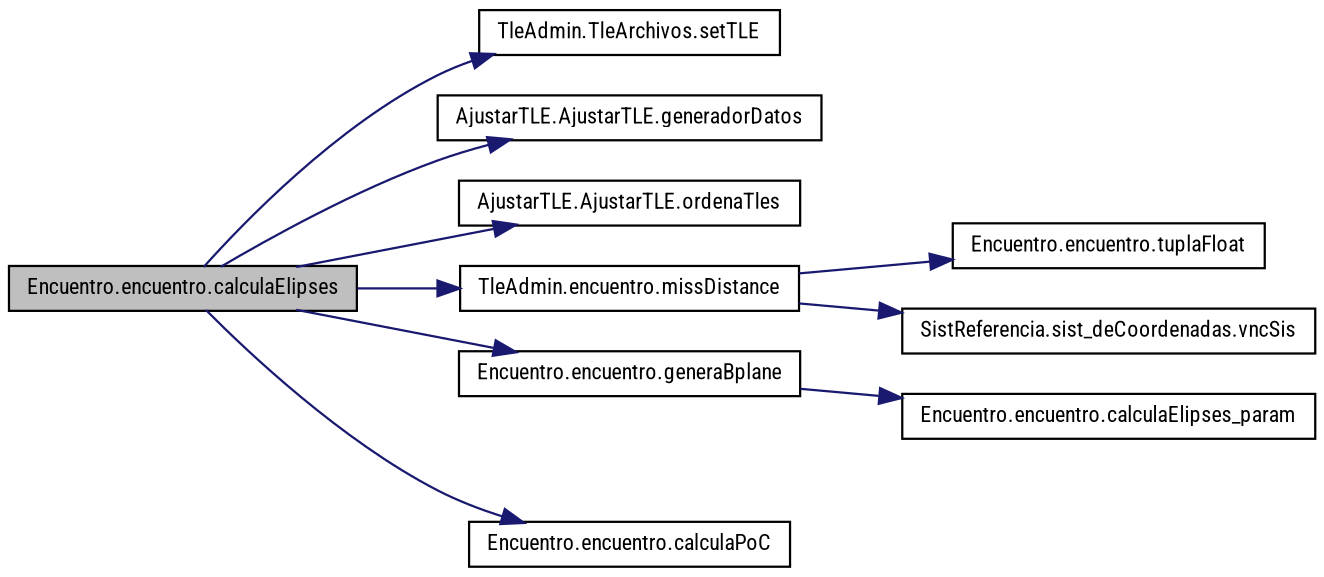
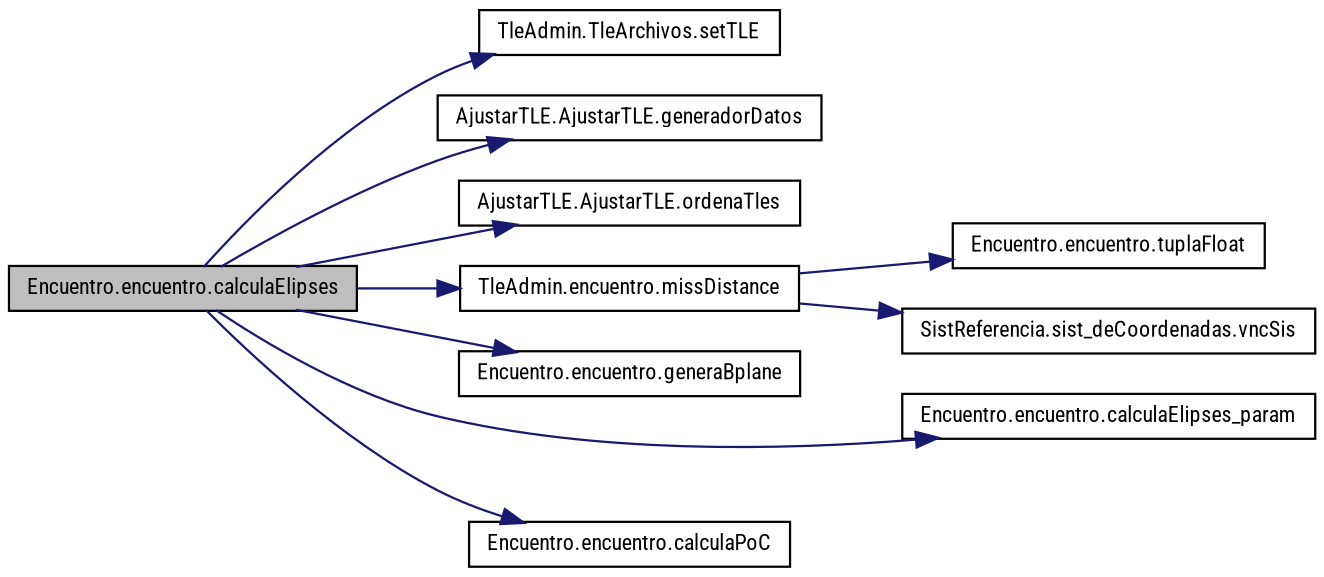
(840, 392) -> (552, 436)
